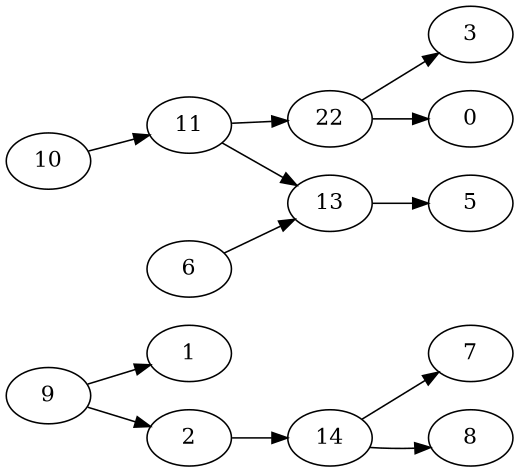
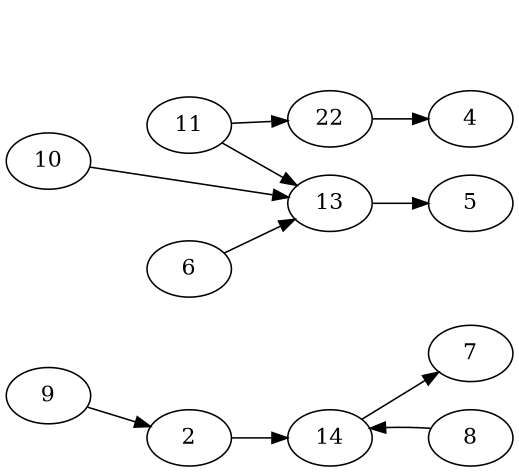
(471, 34) -> none
(471, 119) -> (471, 119)
(111, 145) -> (181, 181)
(189, 353) -> none
(392, 448) -> (408, 427)
